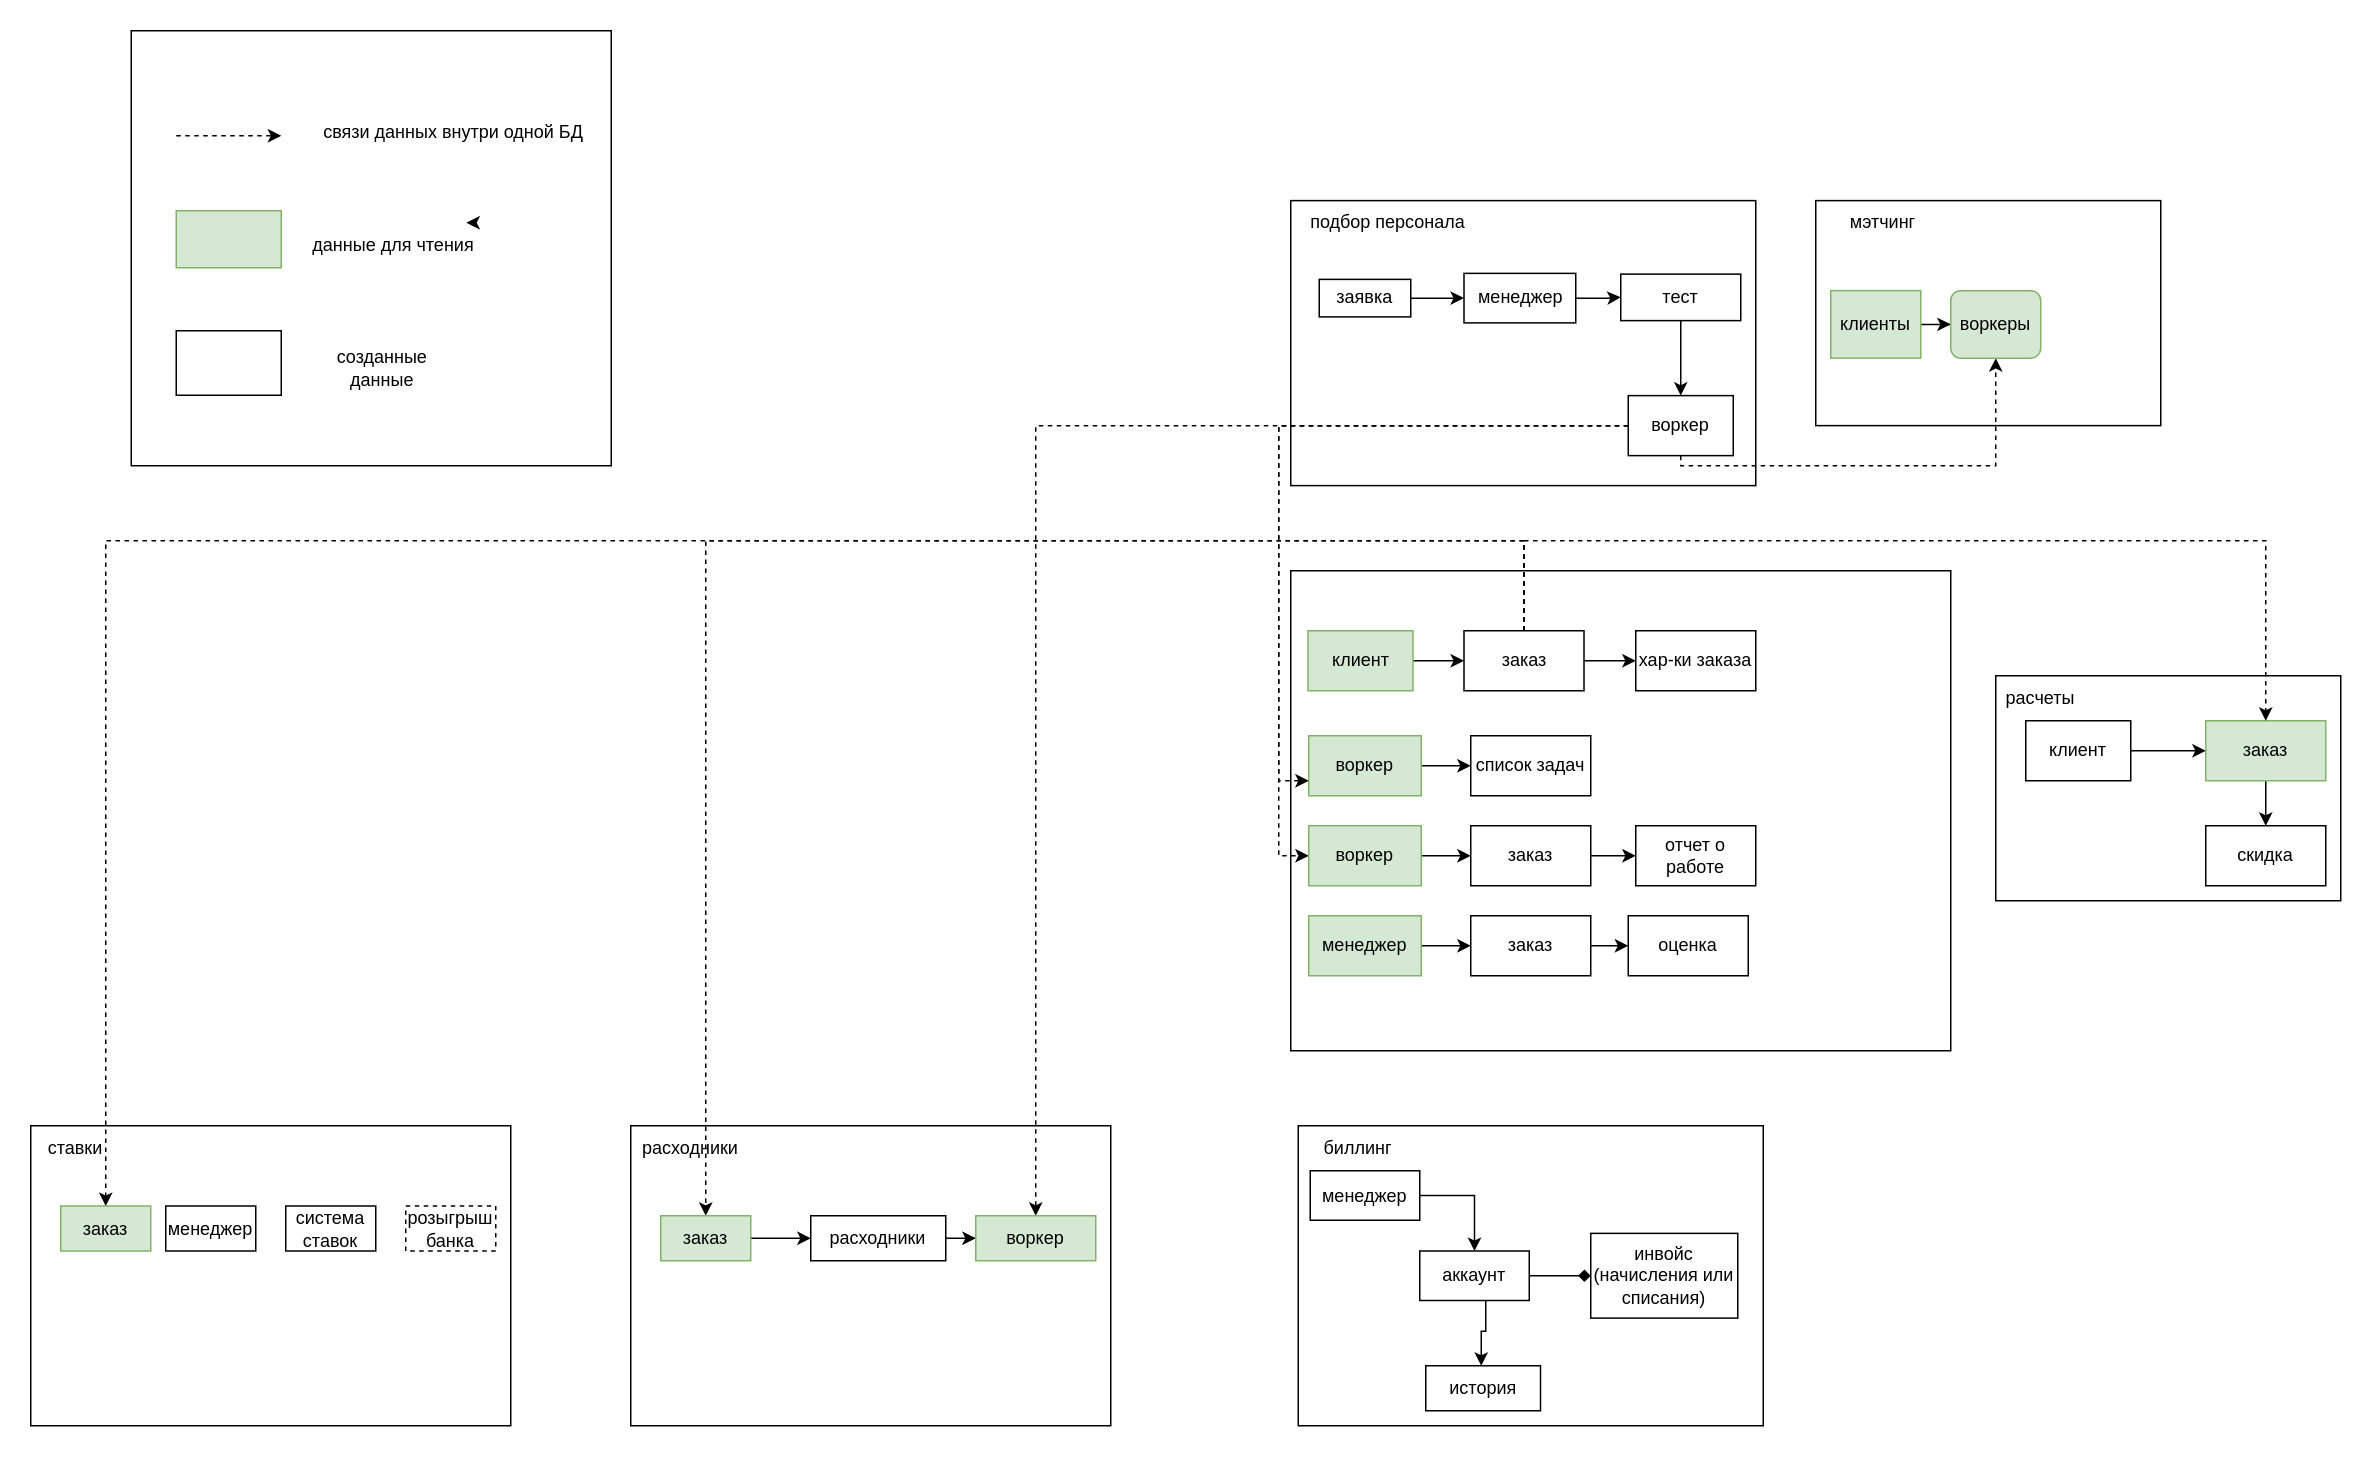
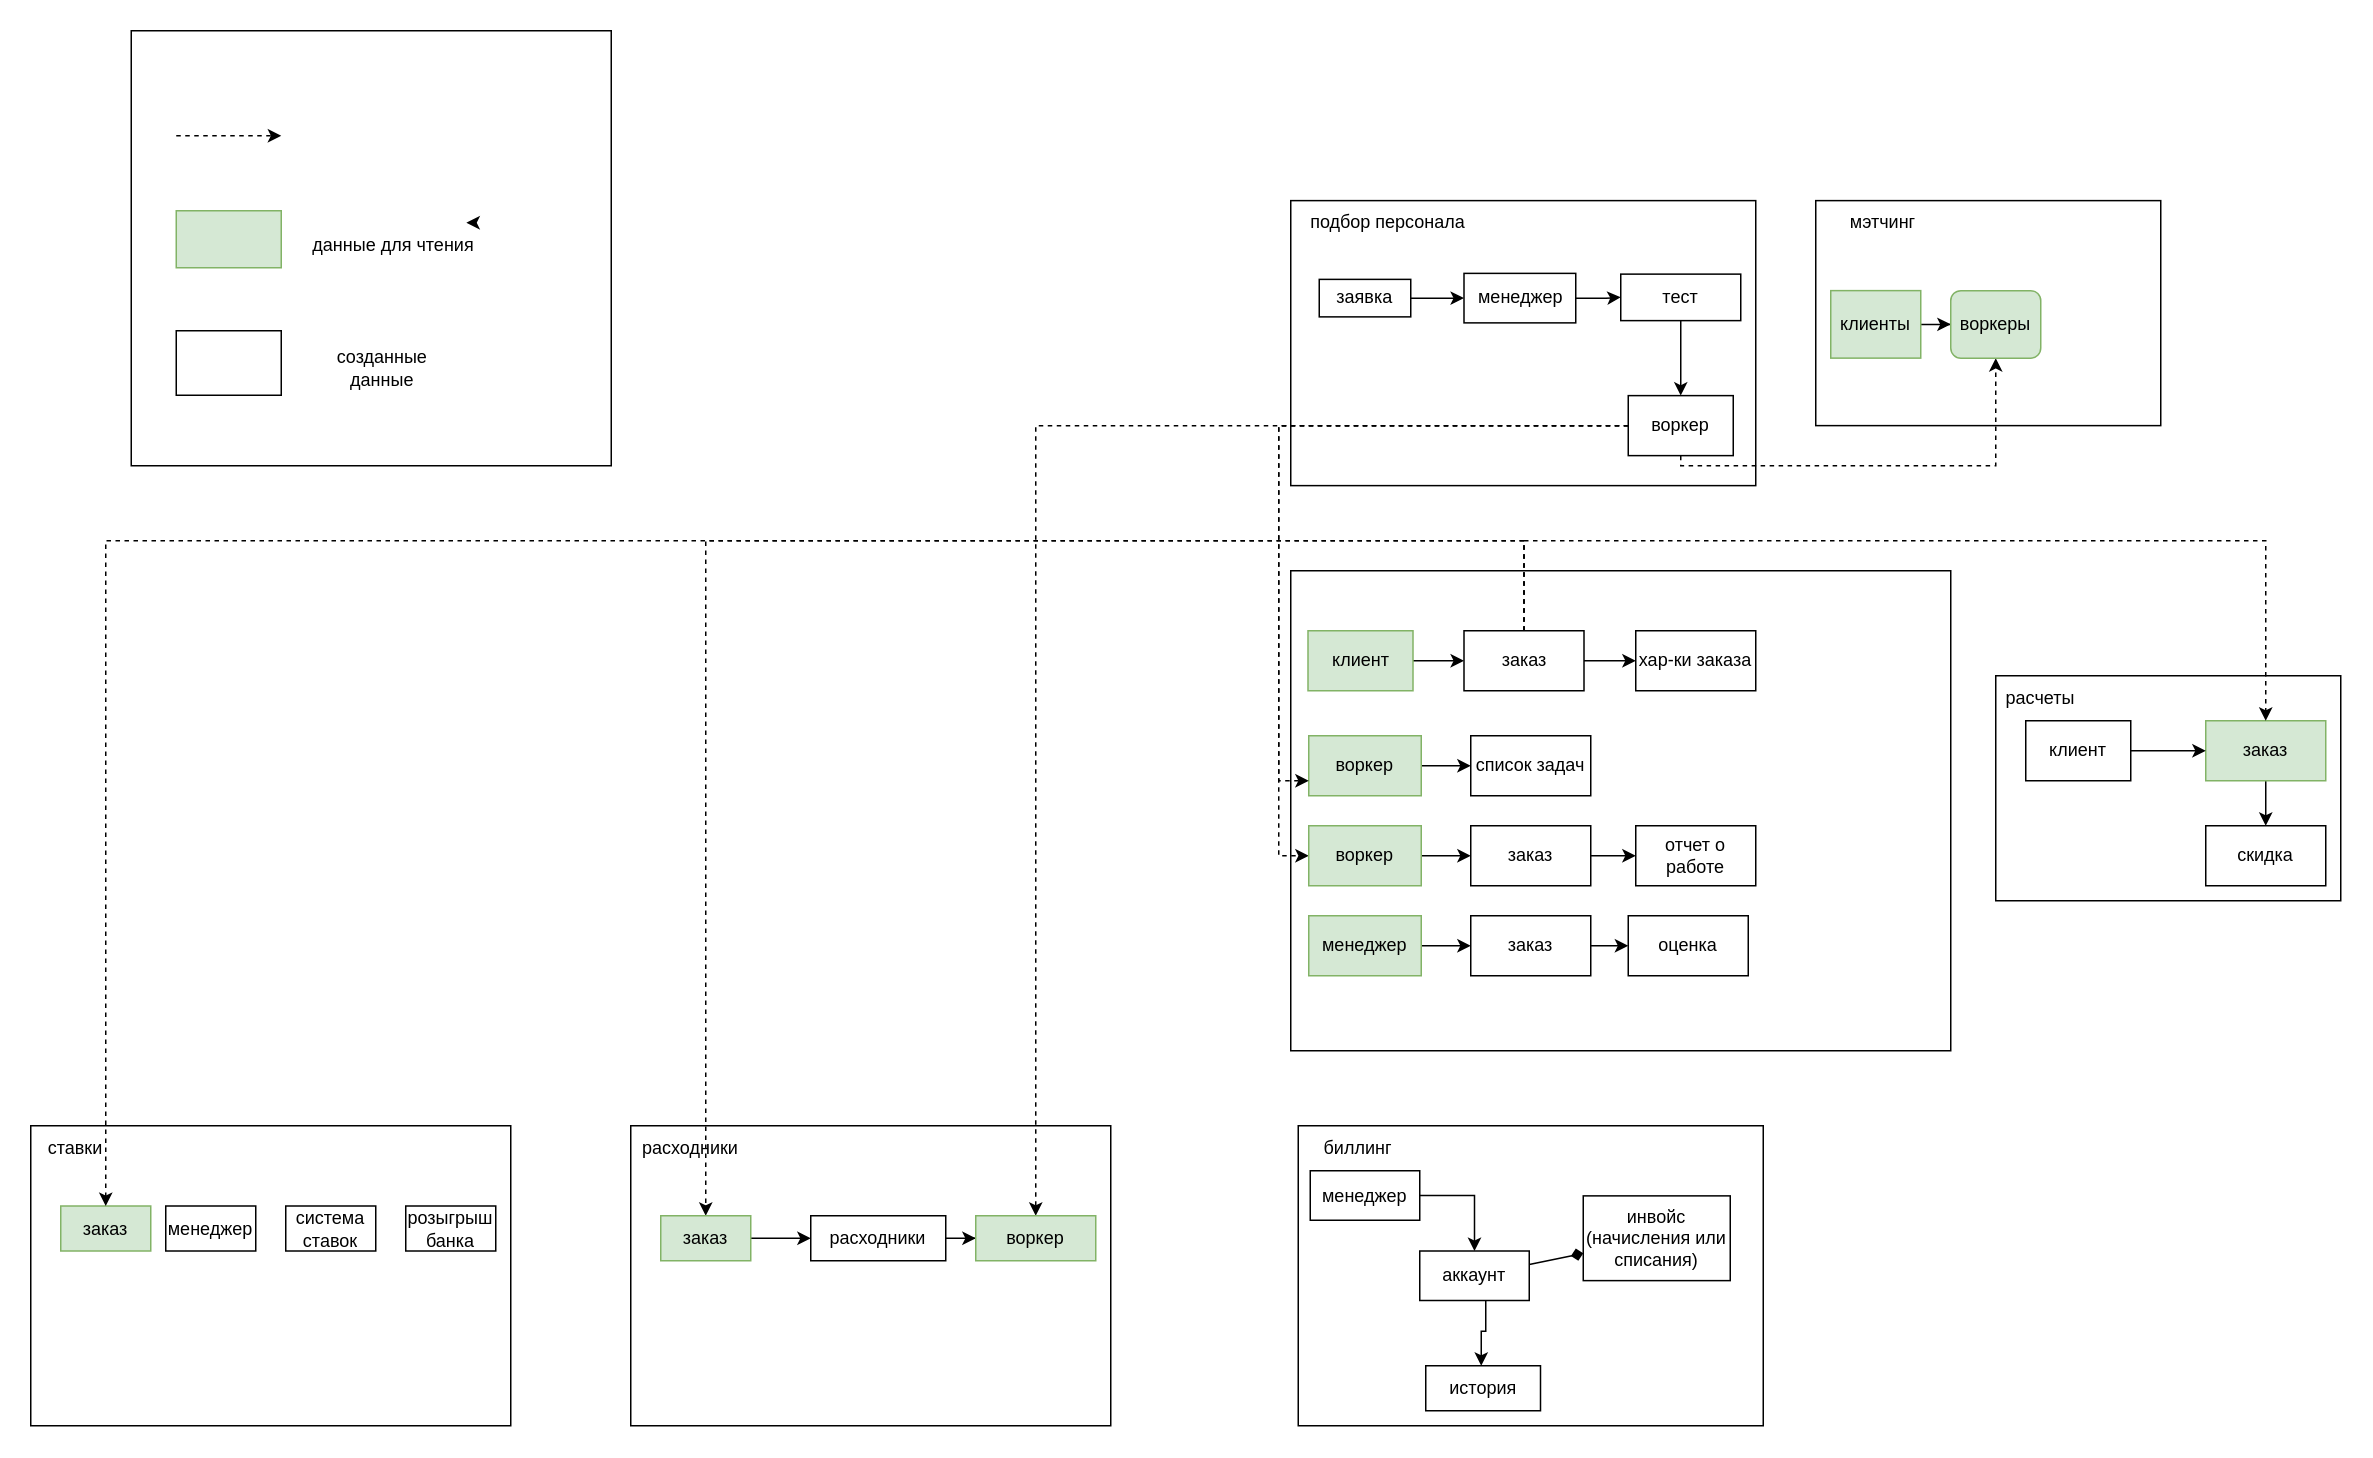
(454, 133) -> none
(451, 1229) -> (451, 1229)
(1664, 1276) -> (1657, 1238)
